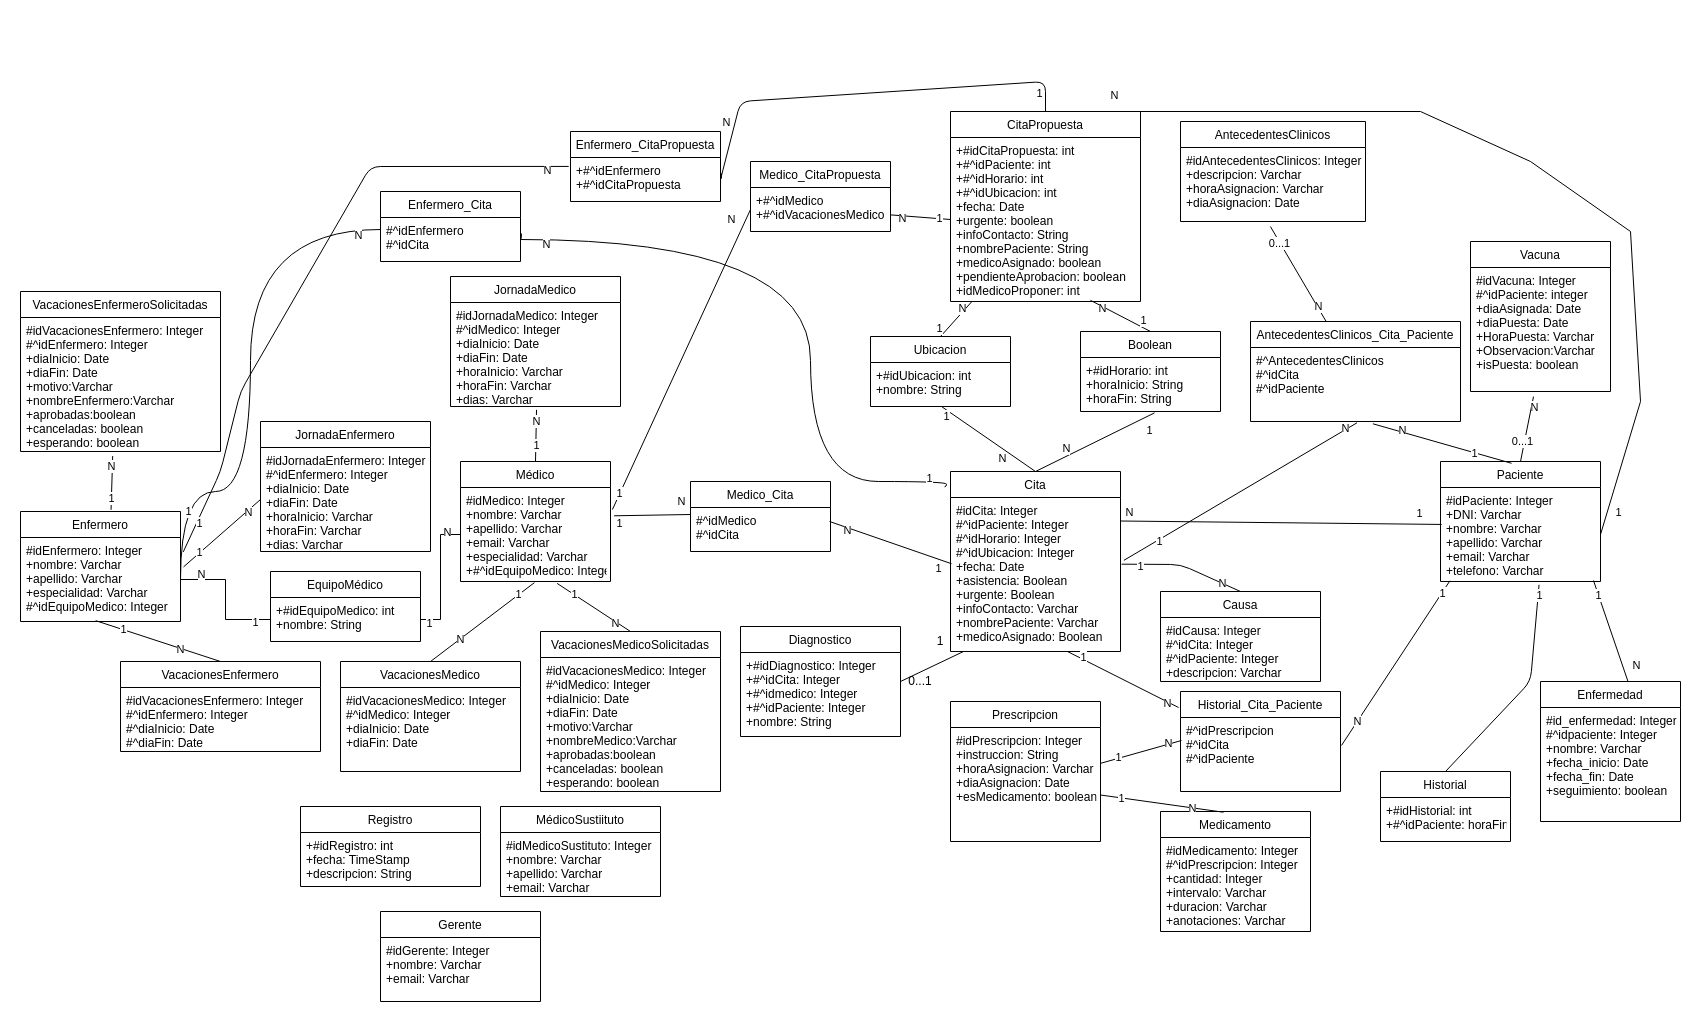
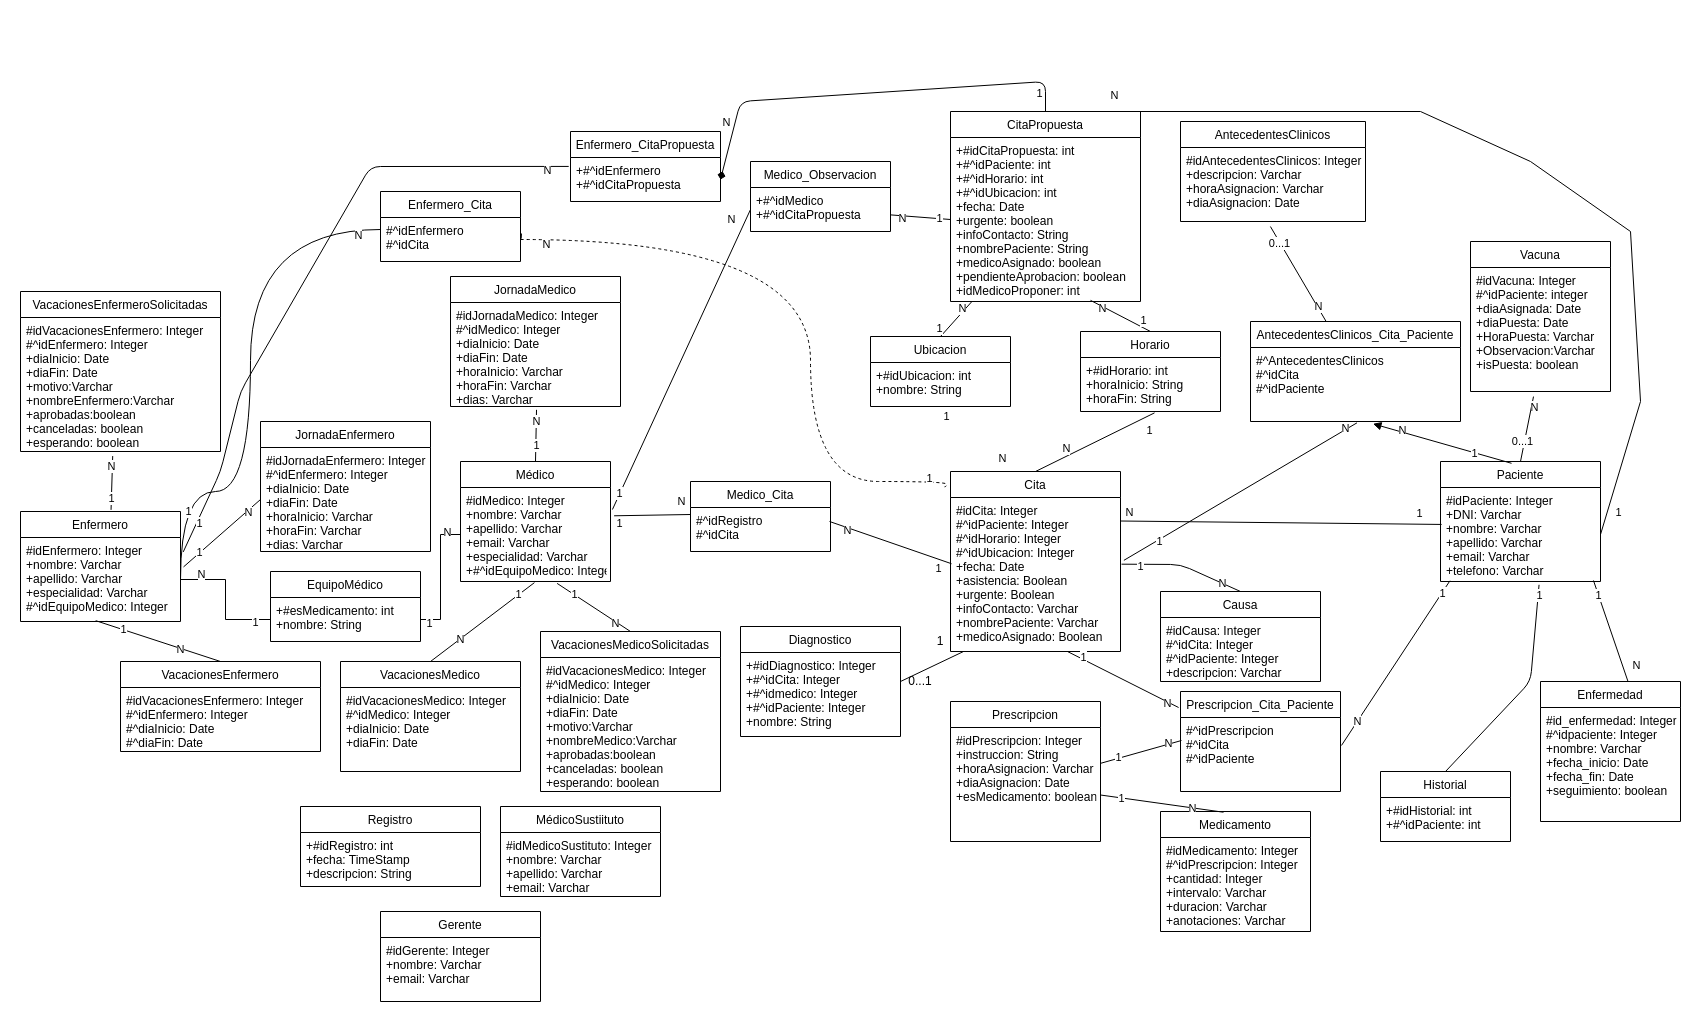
(723, 171) -> (723, 171)
(820, 175) -> (820, 175)
(790, 201) -> (790, 201)
(799, 318) -> (799, 318)
(1150, 345) -> (1150, 345)
(1378, 425) -> (1382, 426)
(987, 438) -> none
(726, 521) -> (733, 521)
(337, 611) -> (337, 611)
(1260, 705) -> (1260, 705)
(1436, 811) -> (1436, 811)
